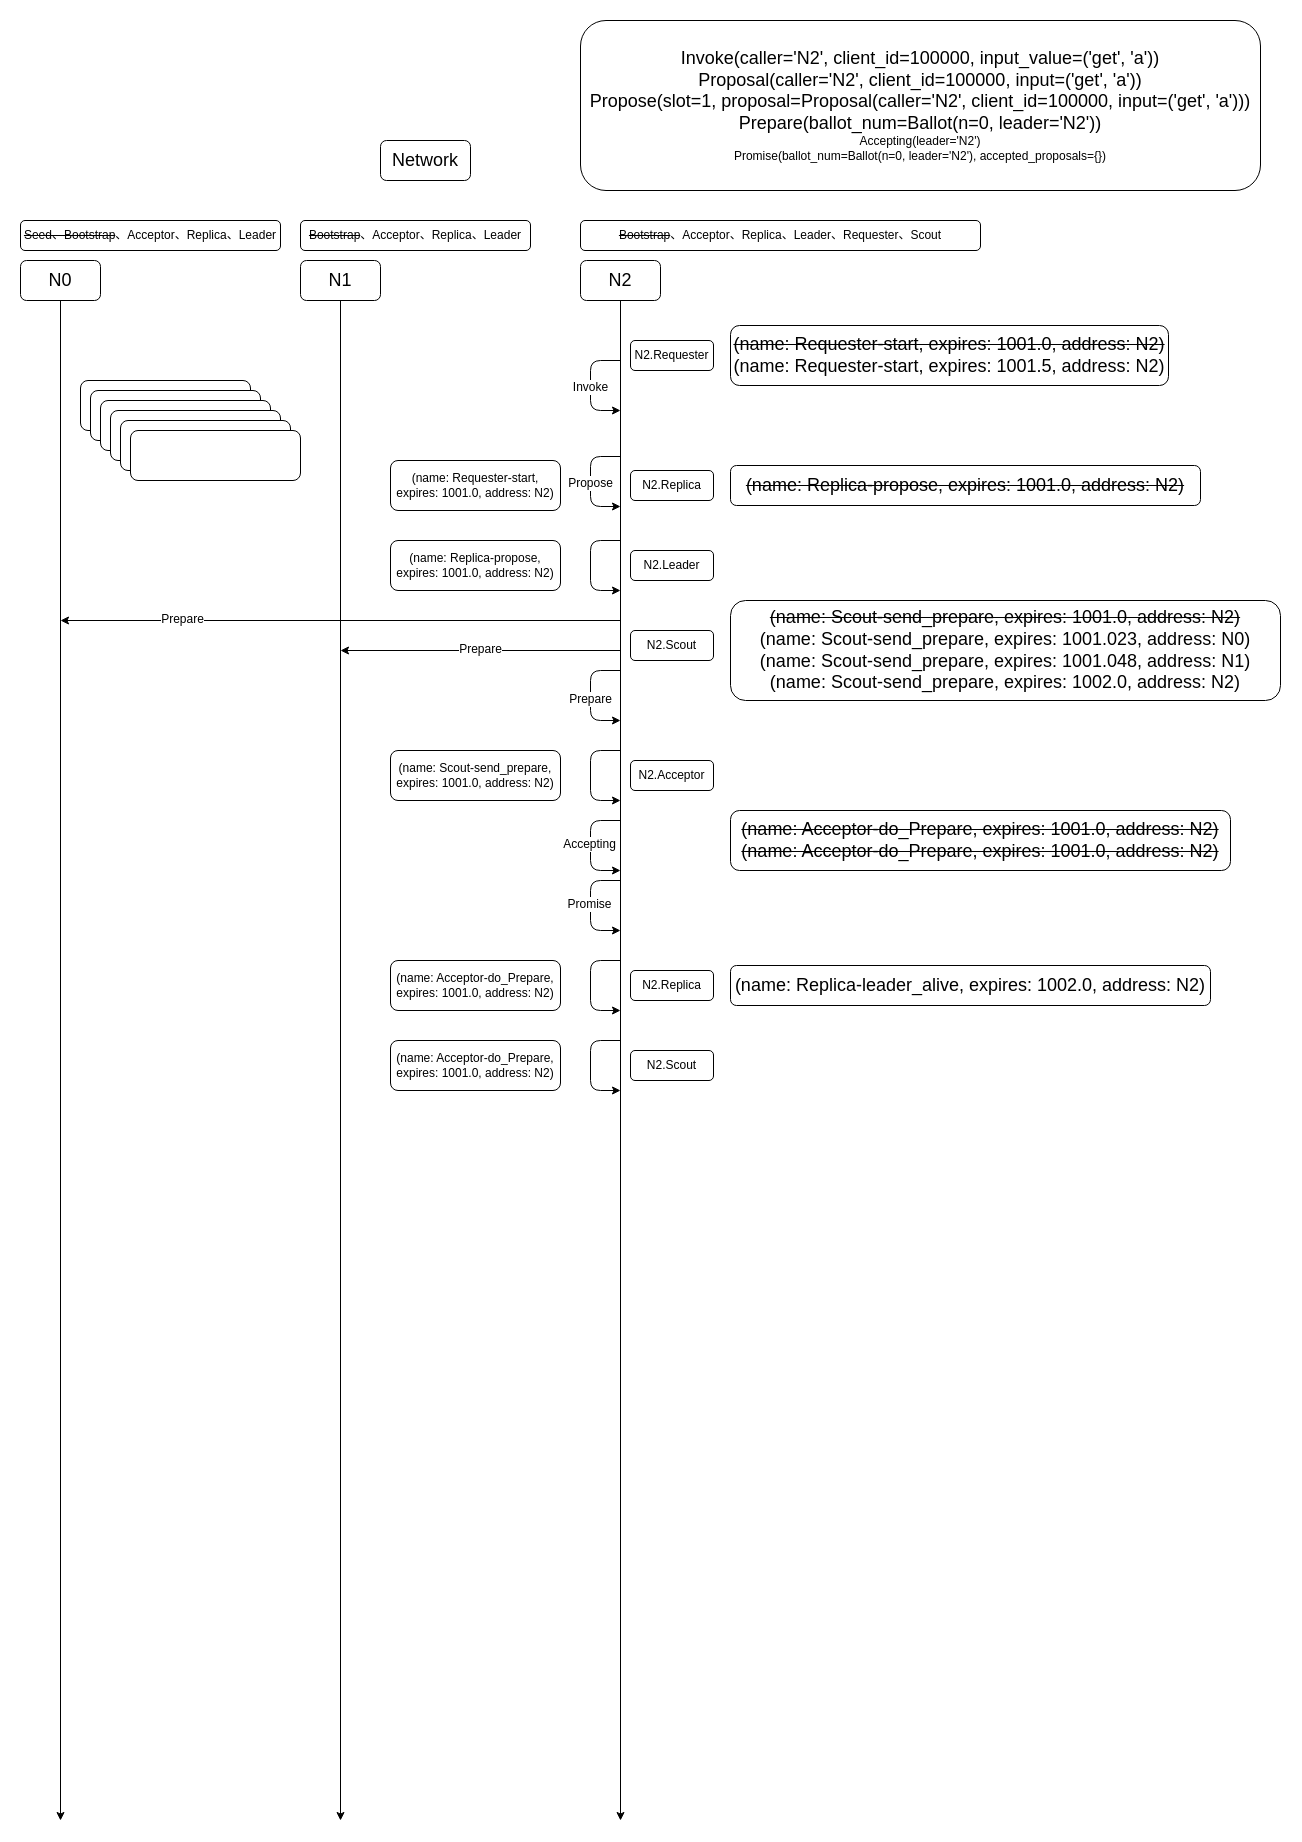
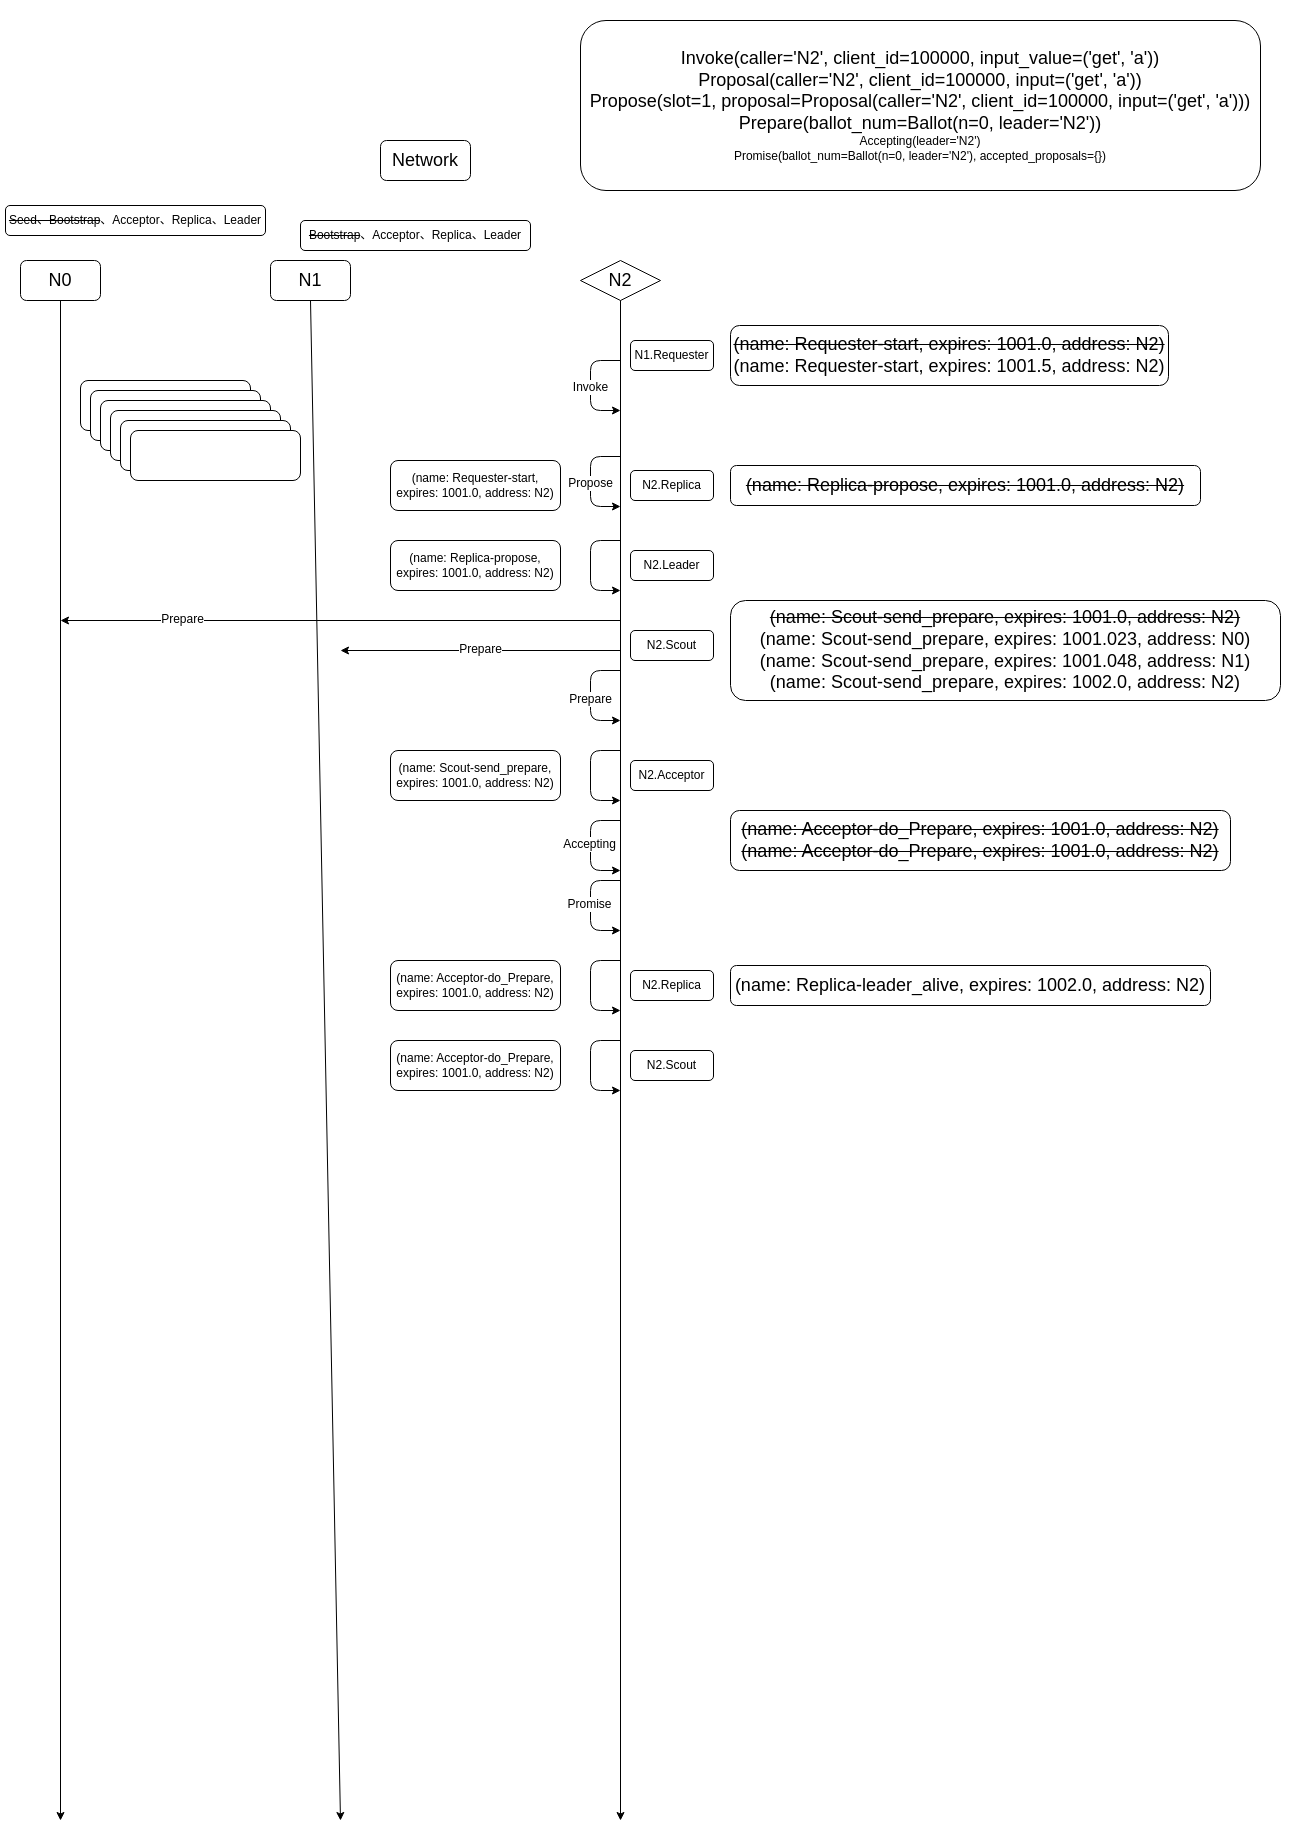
(151, 236) -> (136, 221)
(781, 236) -> none
(341, 281) -> (311, 281)
(621, 281) -> (621, 281)
(672, 356) -> (672, 356)
